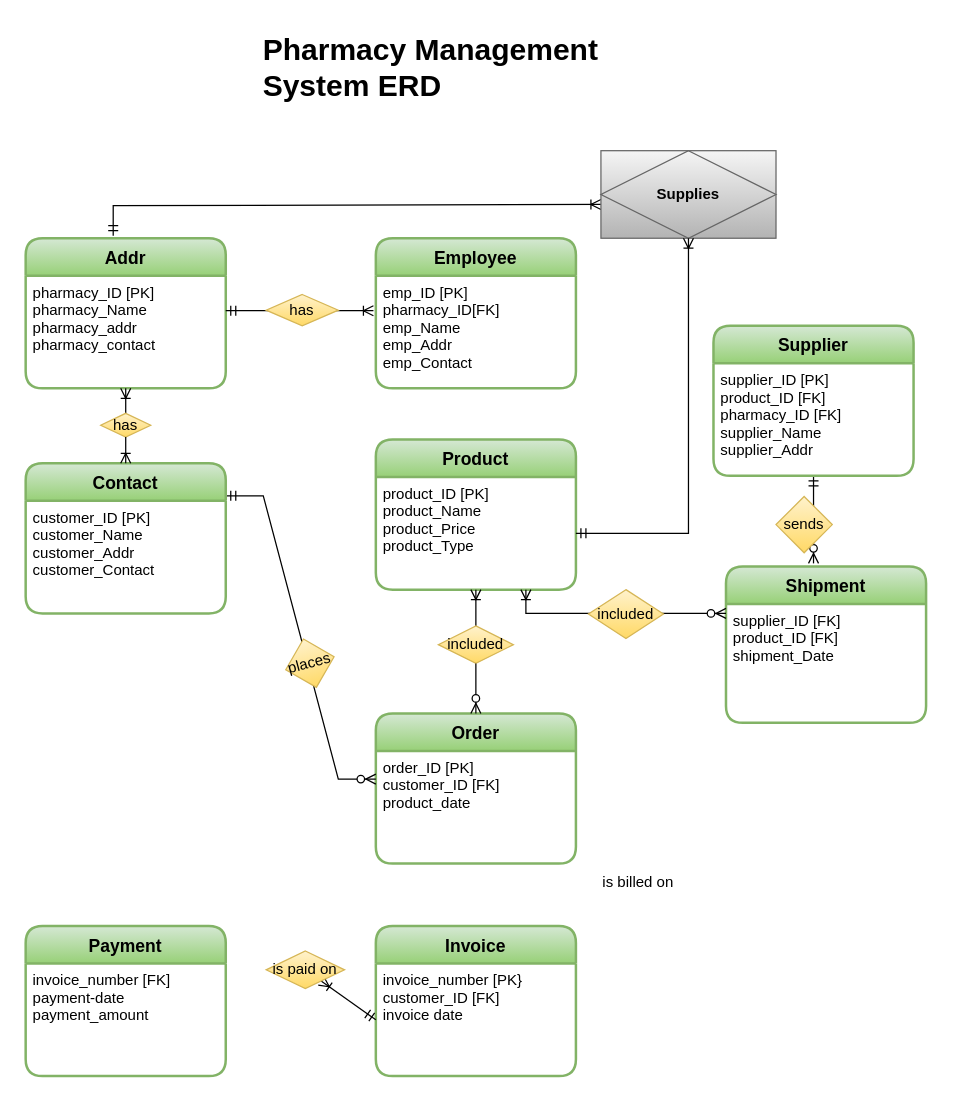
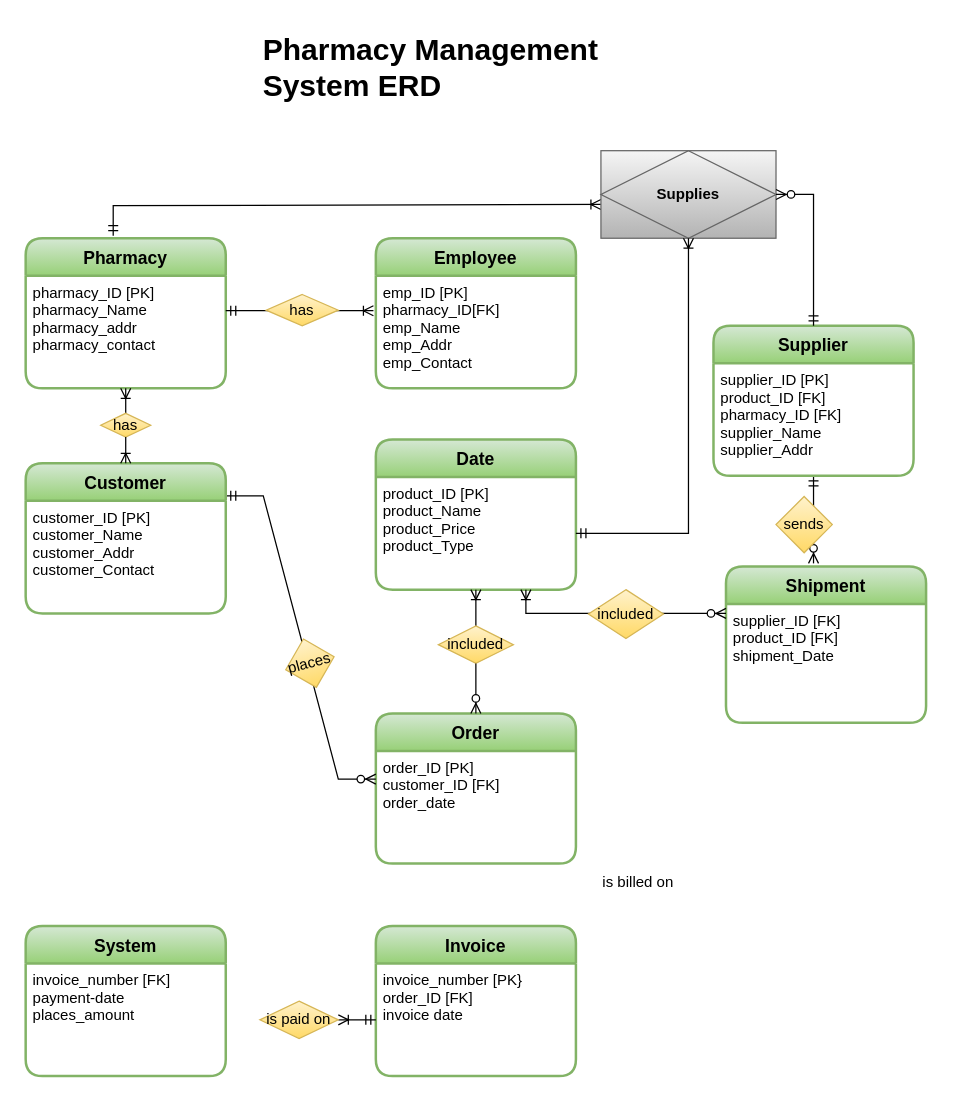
none -> (813, 242)
(125, 258) -> (125, 258)
(475, 459) -> (475, 459)
(125, 483) -> (125, 483)
(435, 768) -> (435, 768)
(125, 945) -> (125, 945)
(305, 969) -> (299, 1019)
(106, 980) -> (106, 980)
(456, 980) -> (456, 980)
